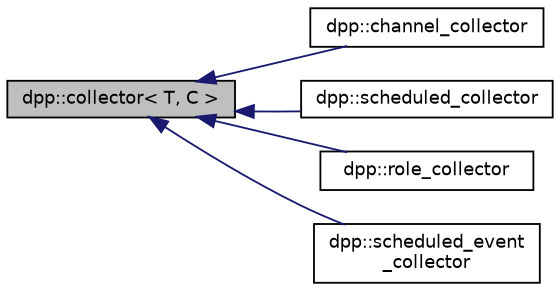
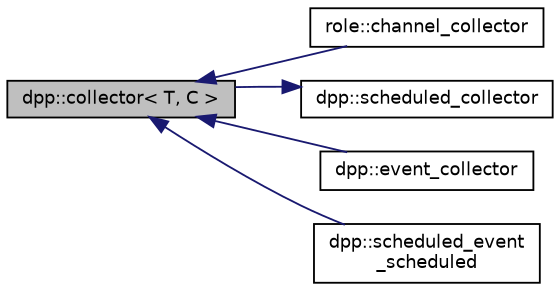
(427, 28) -> (427, 28)
(278, 112) -> (259, 87)
(427, 171) -> (427, 171)
(427, 253) -> (427, 253)
